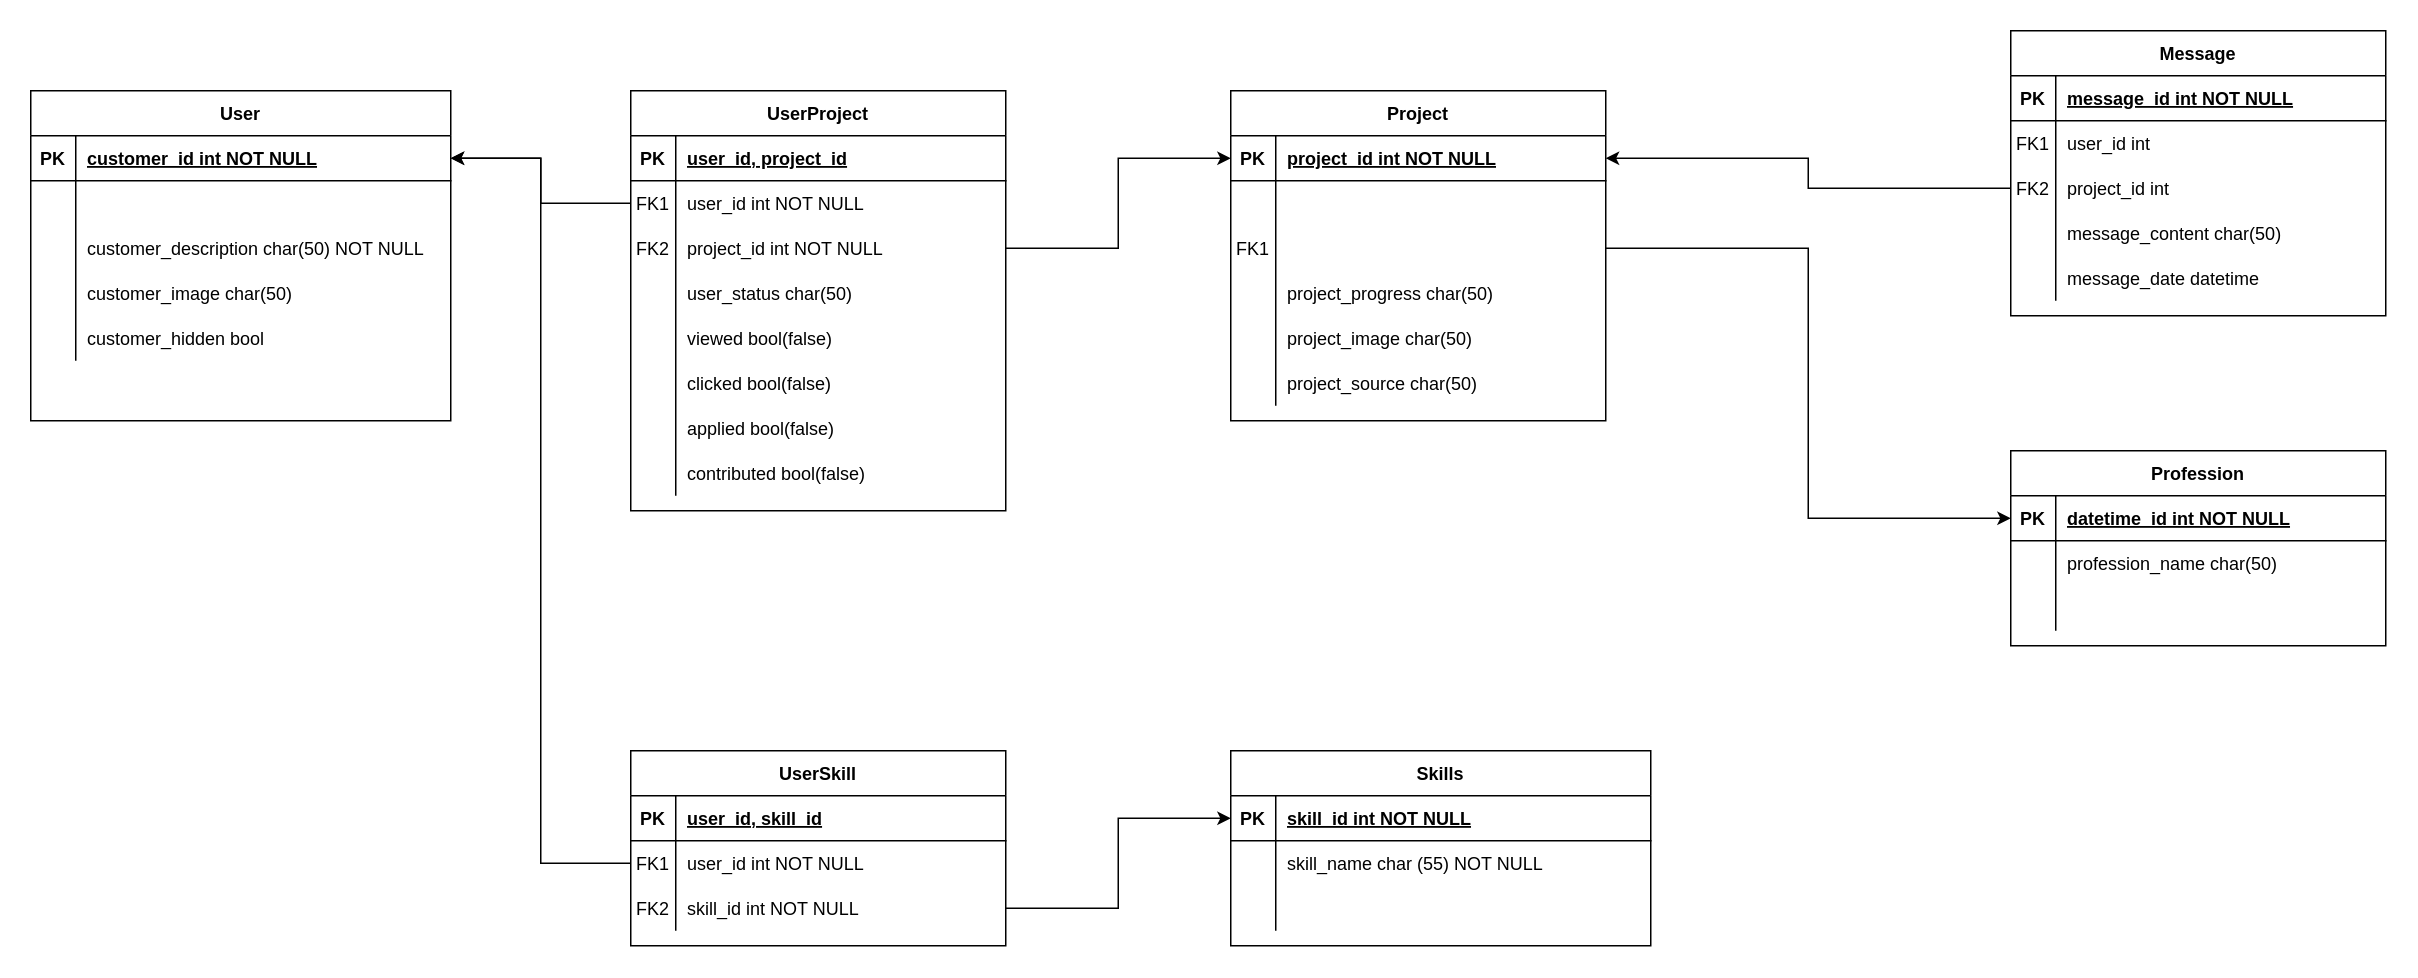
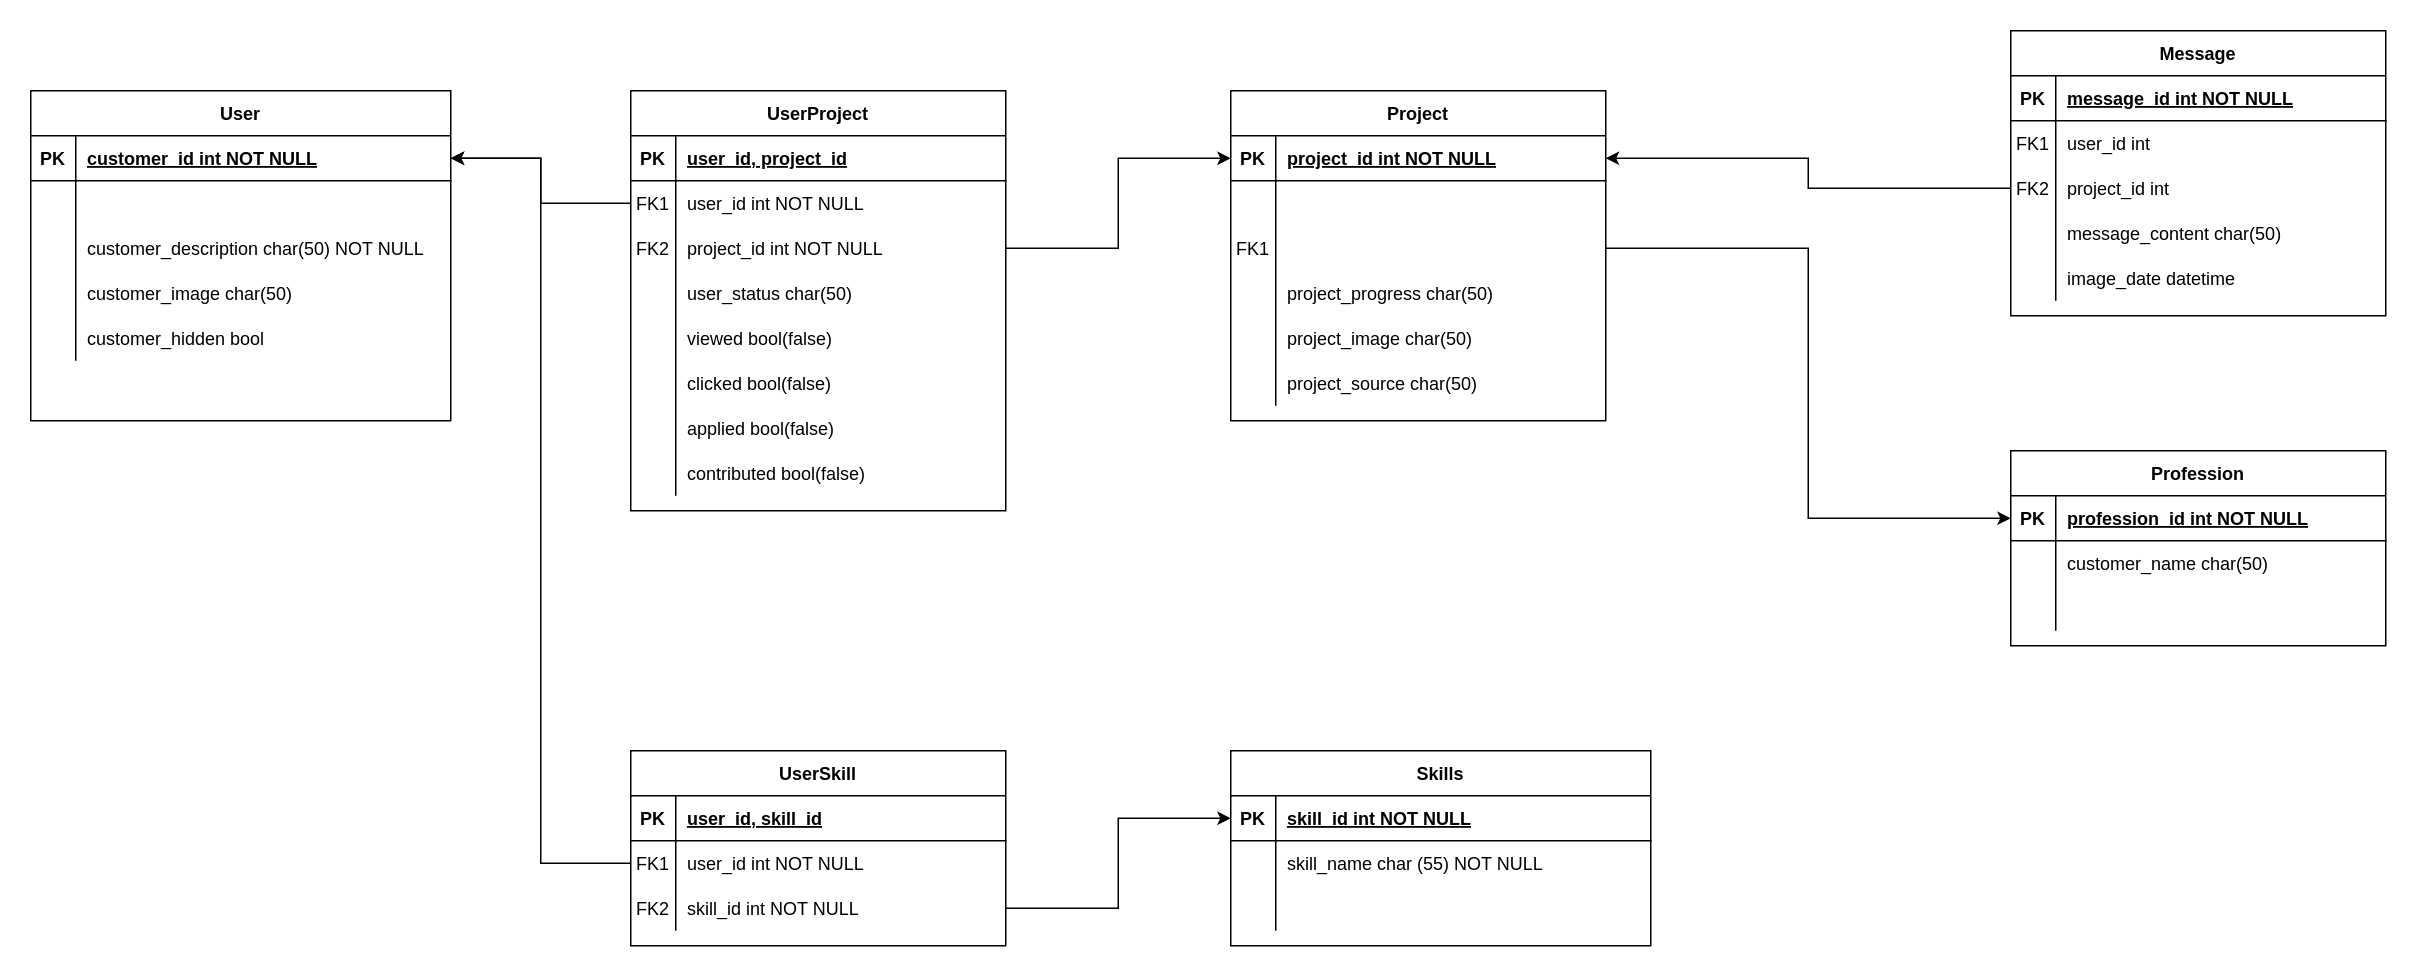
(2168, 279) -> (2156, 279)
(2174, 519) -> (2184, 519)
(2183, 564) -> (2176, 564)
